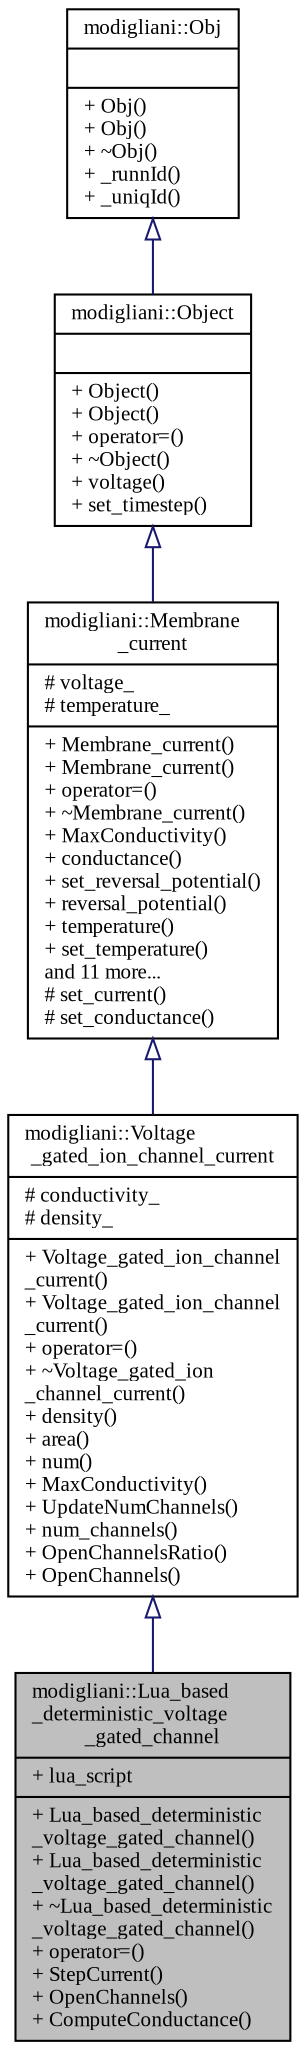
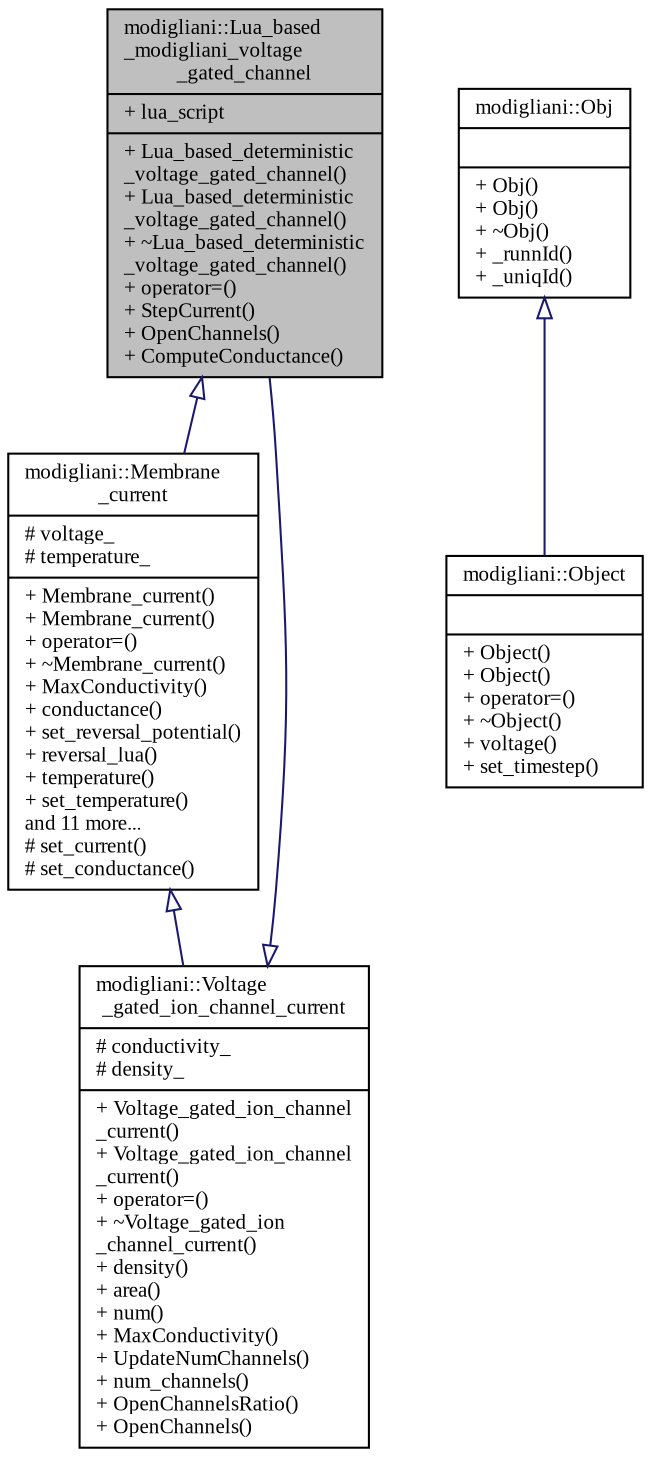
(153, 575) -> (191, 426)
(135, 904) -> (91, 755)
(130, 1714) -> (214, 51)
